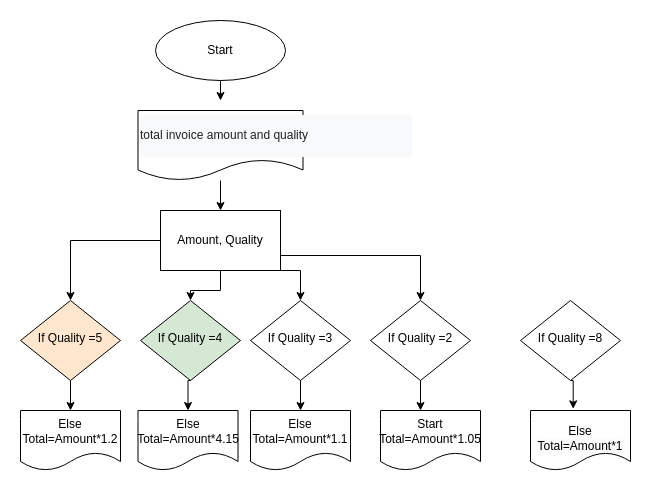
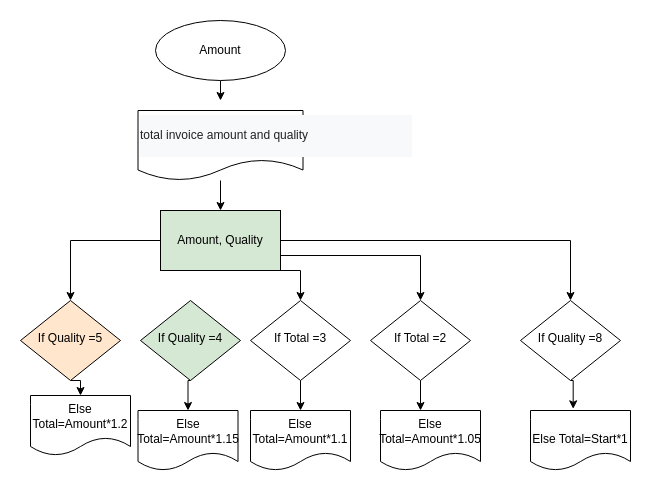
(221, 51) -> (221, 51)
(221, 241) -> (221, 241)
none -> (452, 241)
(215, 291) -> none
(301, 339) -> (301, 339)
(421, 339) -> (421, 339)
(189, 432) -> (189, 432)
(431, 432) -> (431, 432)
(581, 432) -> (581, 432)
(71, 441) -> (81, 426)
